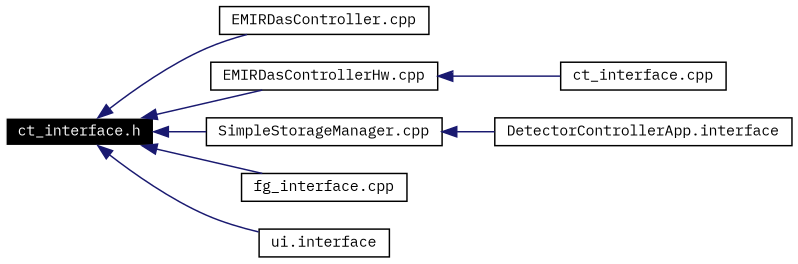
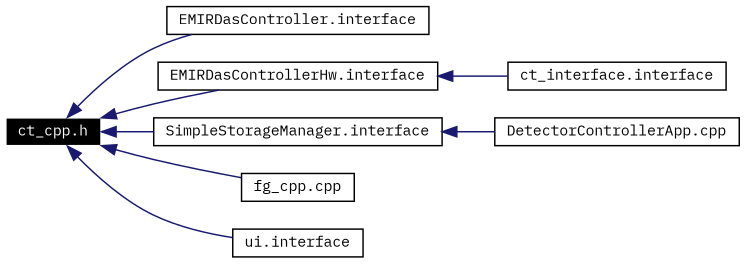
(324, 20) -> (298, 20)
(324, 76) -> (298, 76)
(643, 76) -> (617, 76)
(80, 132) -> (53, 132)
(324, 132) -> (298, 132)
(643, 132) -> (617, 132)
(324, 187) -> (298, 187)
